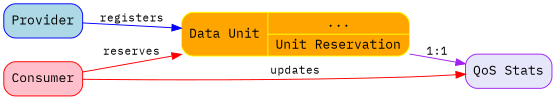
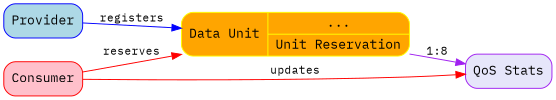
(437, 52) -> (437, 52)
